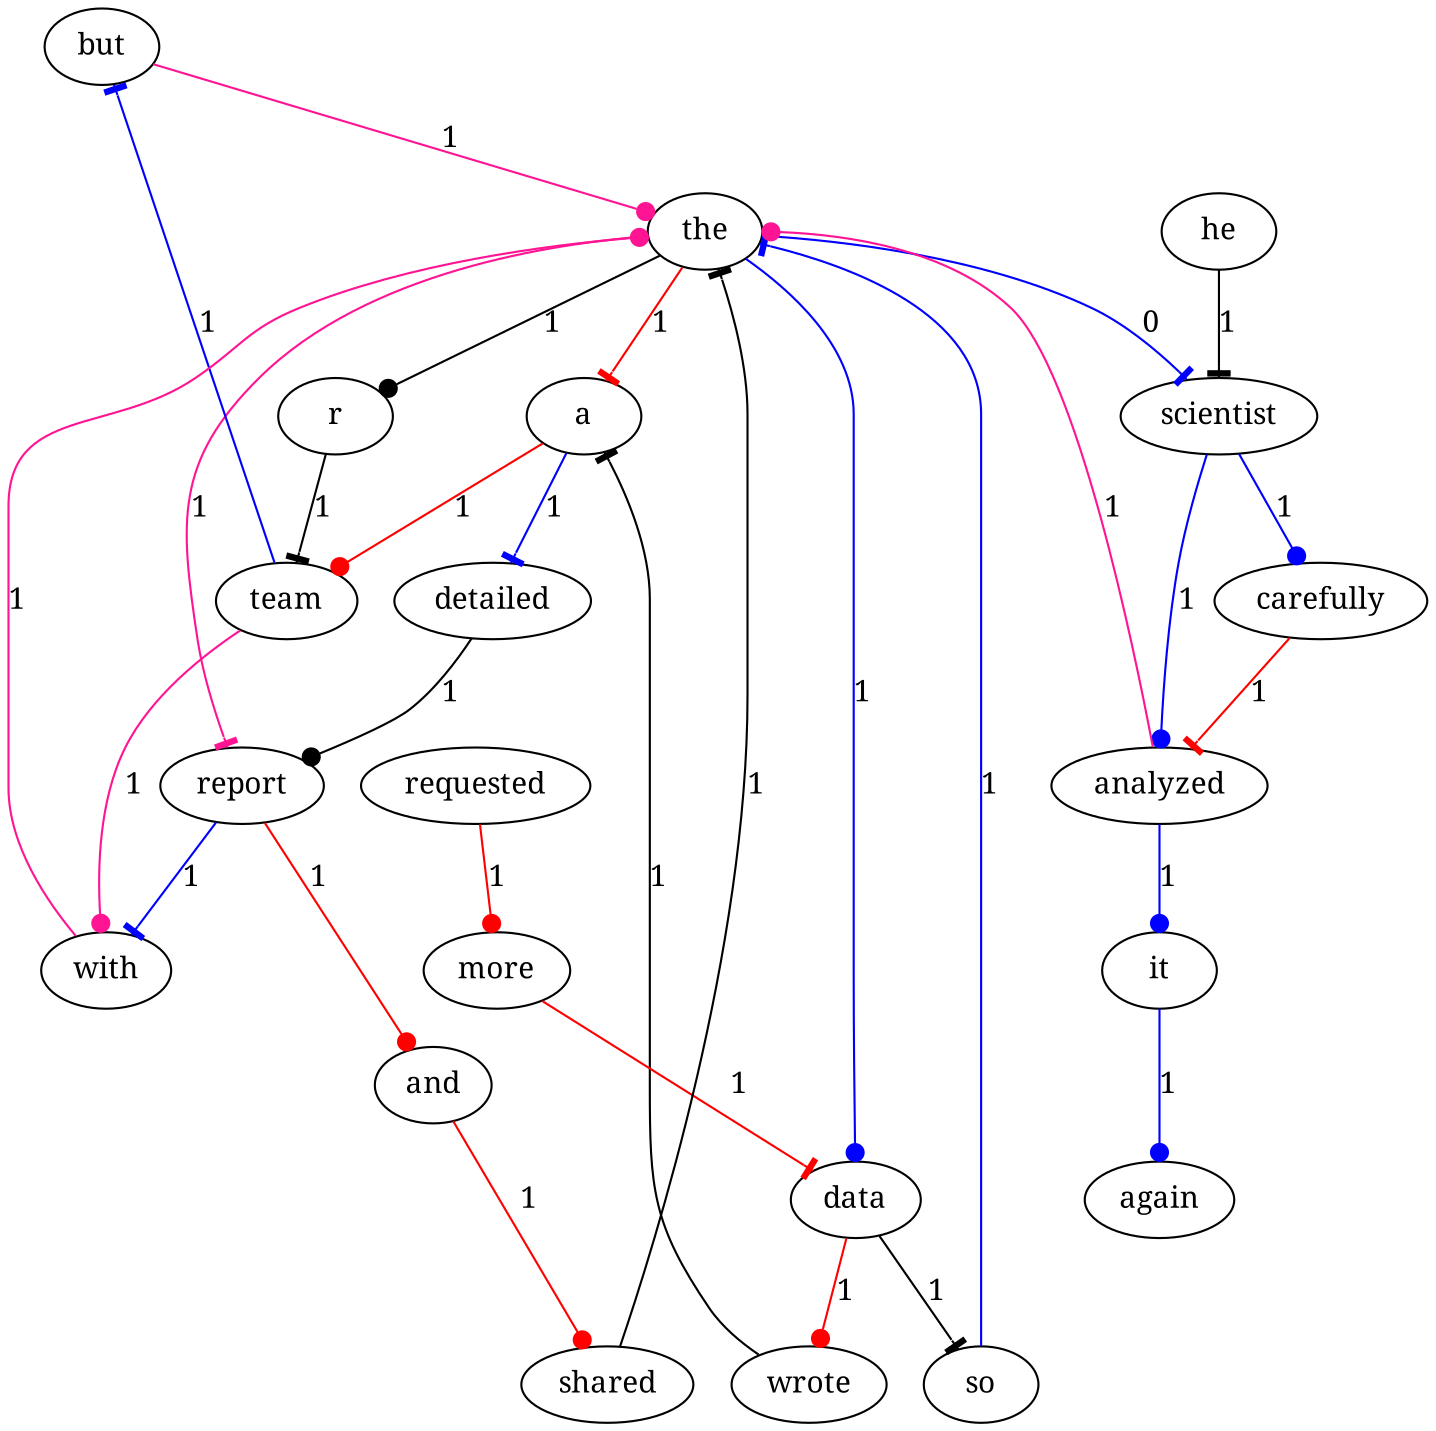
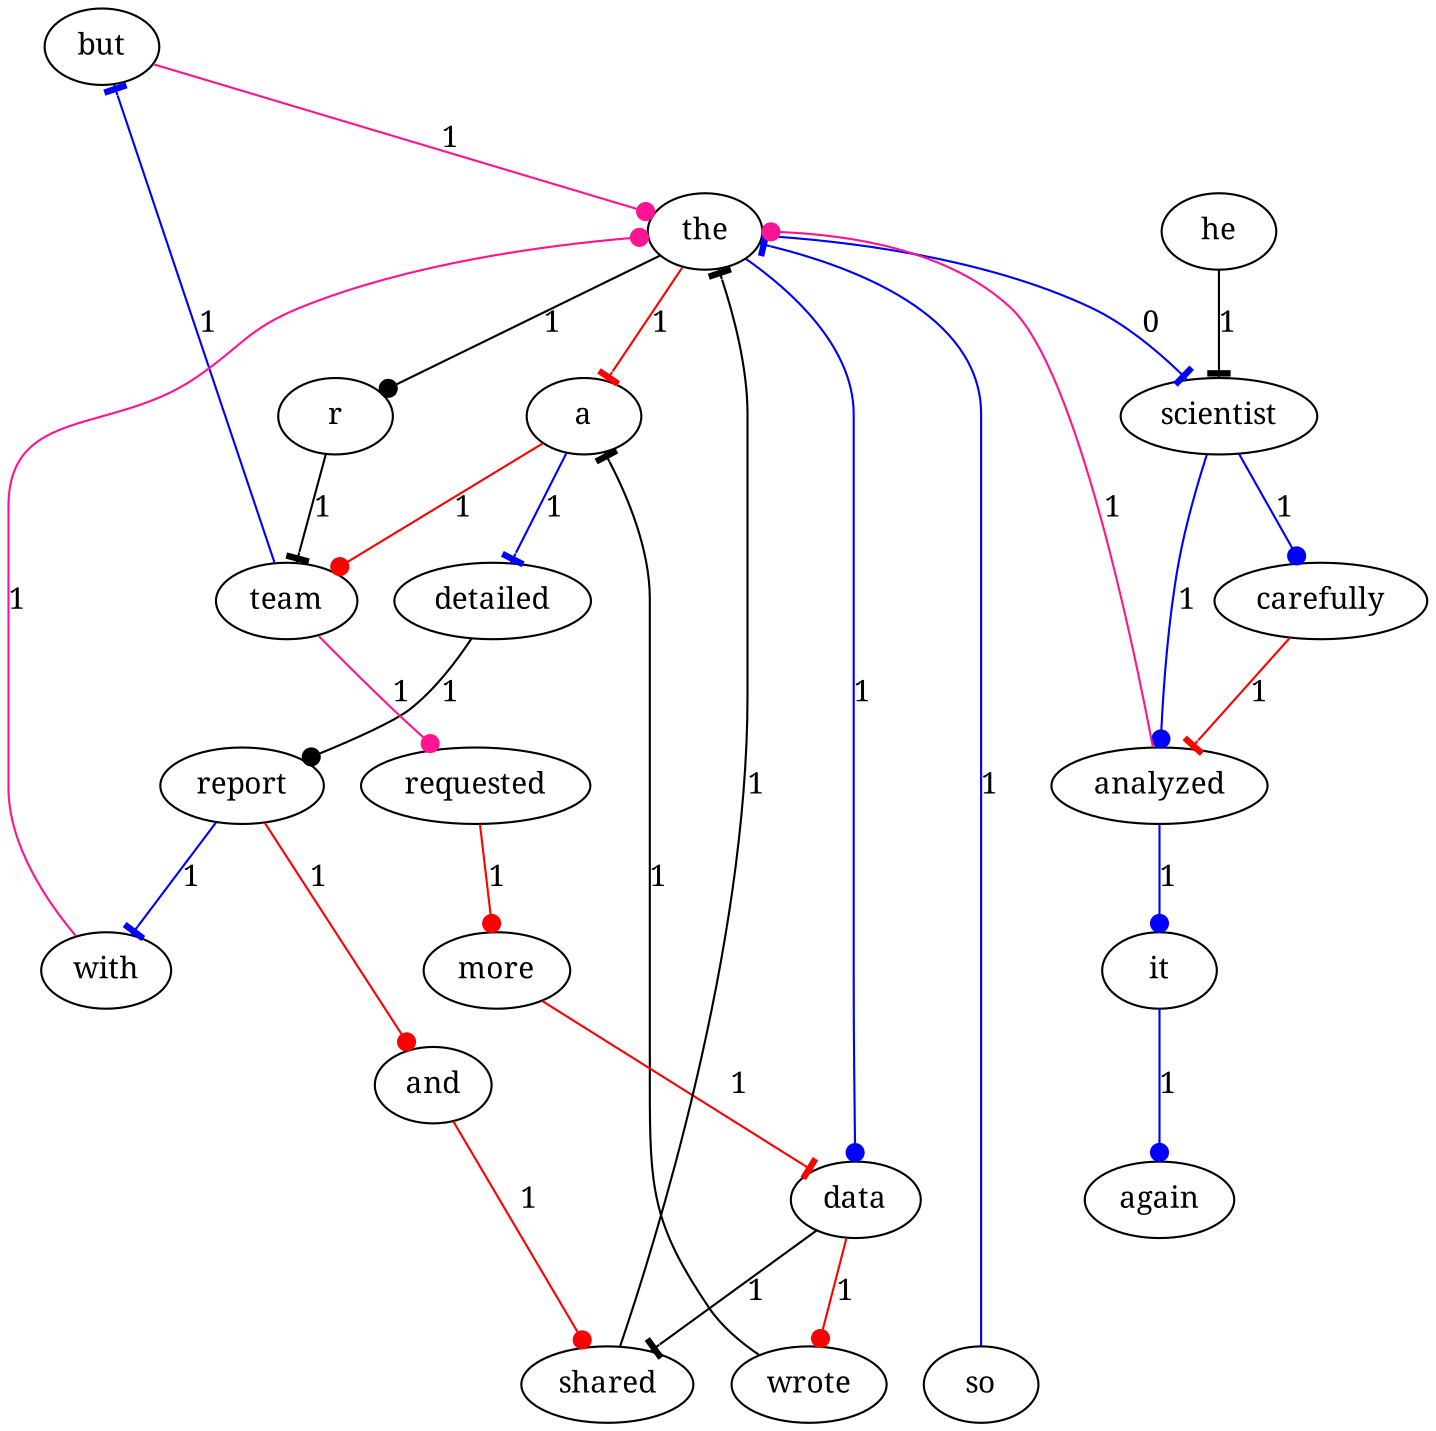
(274, 366) -> none
(124, 750) -> (370, 688)
(915, 1288) -> (738, 1287)
